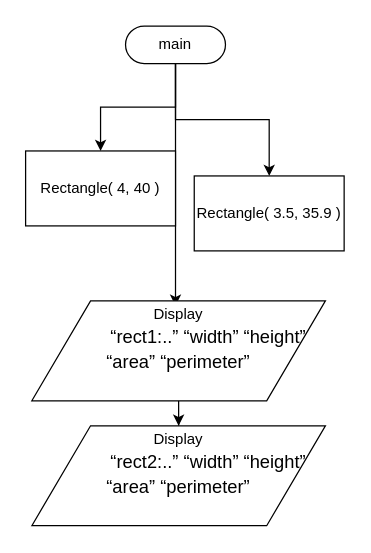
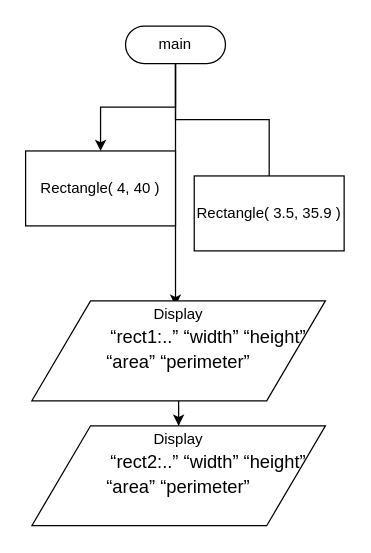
(269, 166) -> (269, 169)
